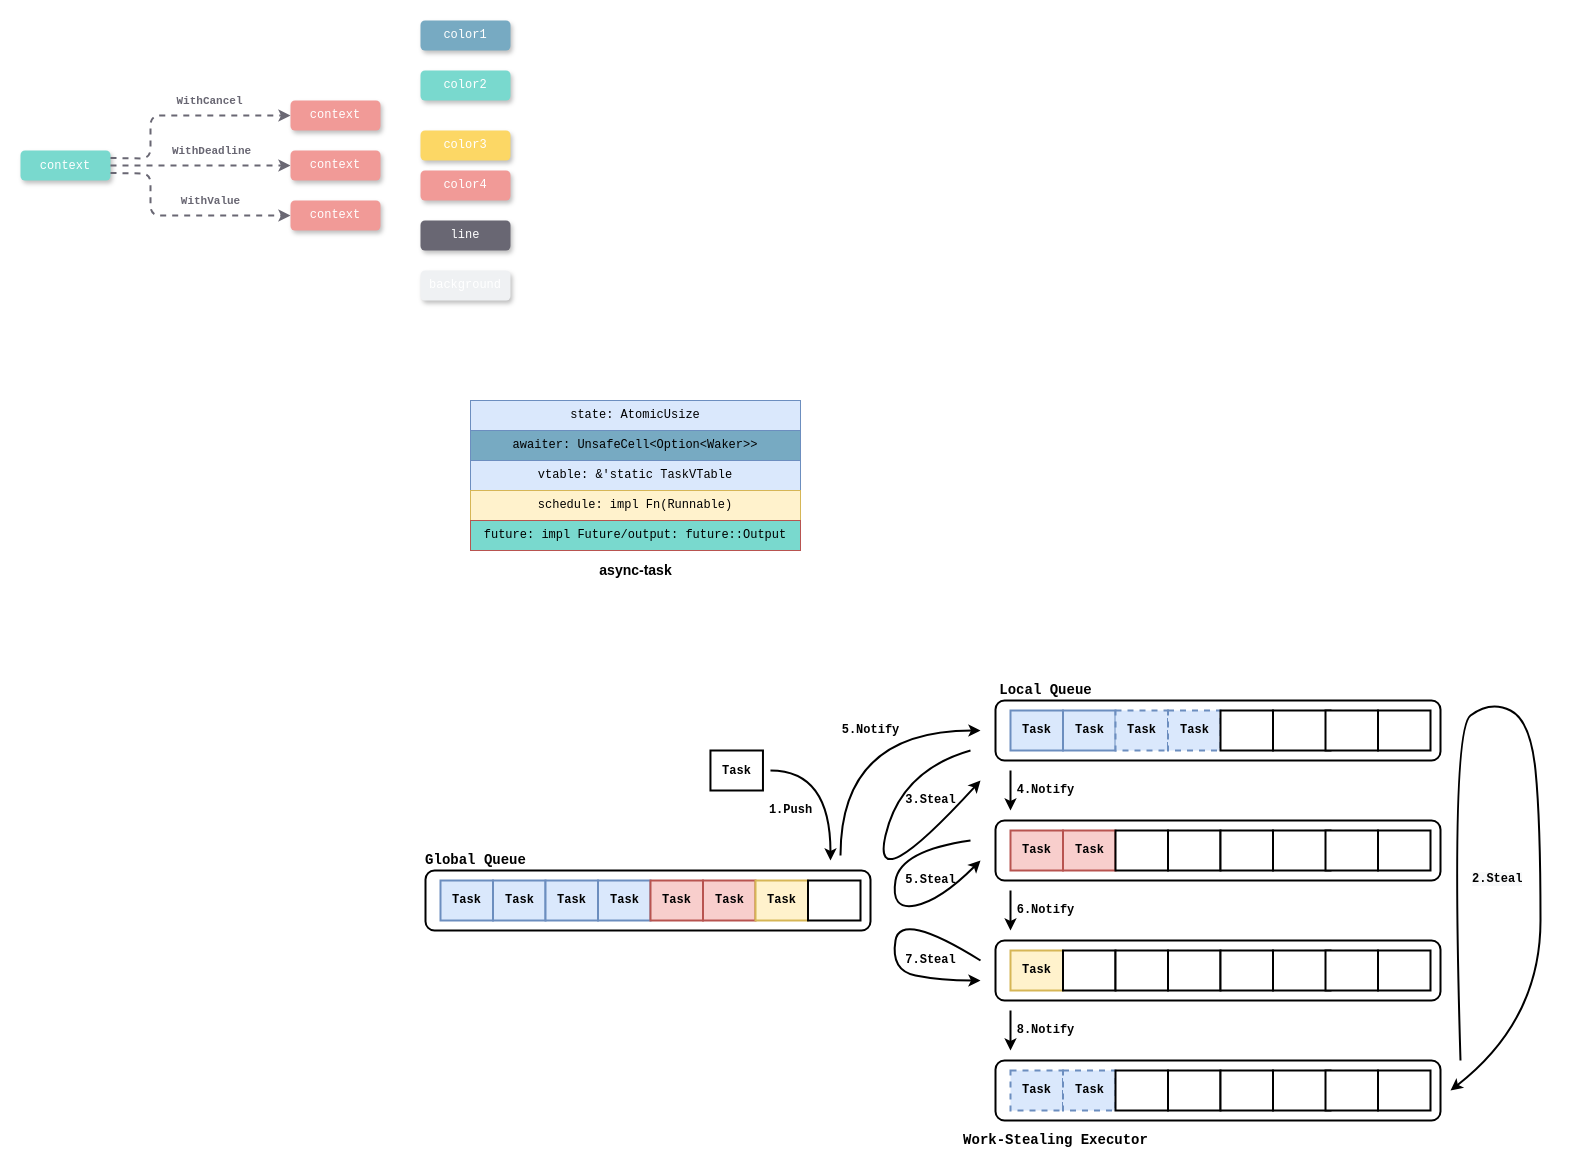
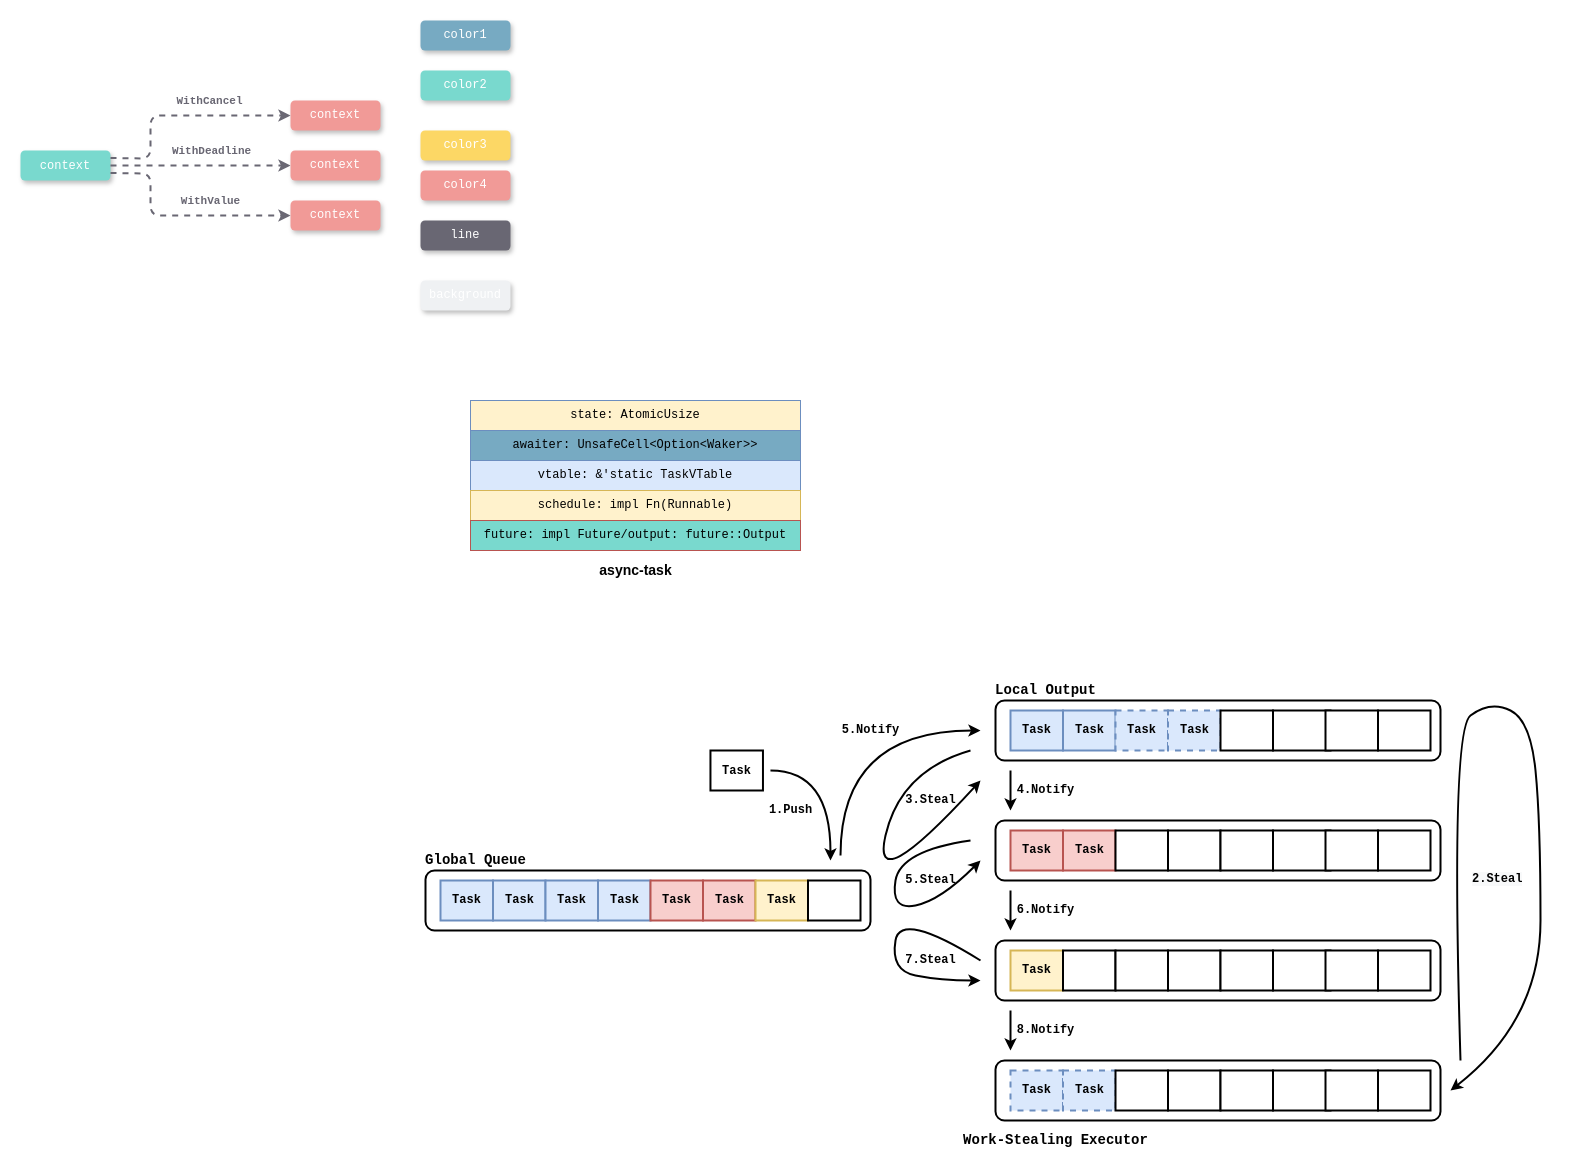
(466, 286) -> (466, 296)
(636, 416) -> (636, 416)
(1046, 691) -> (1046, 691)
